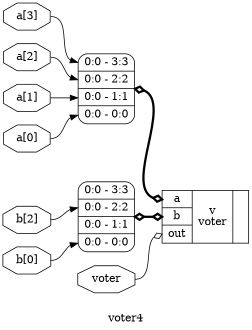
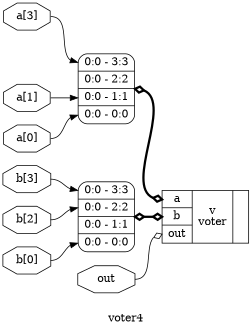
(27, 57) -> none
none -> (27, 179)
(106, 279) -> (106, 279)
